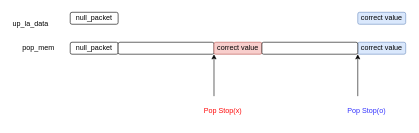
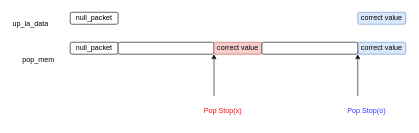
(38, 48) -> (38, 60)
